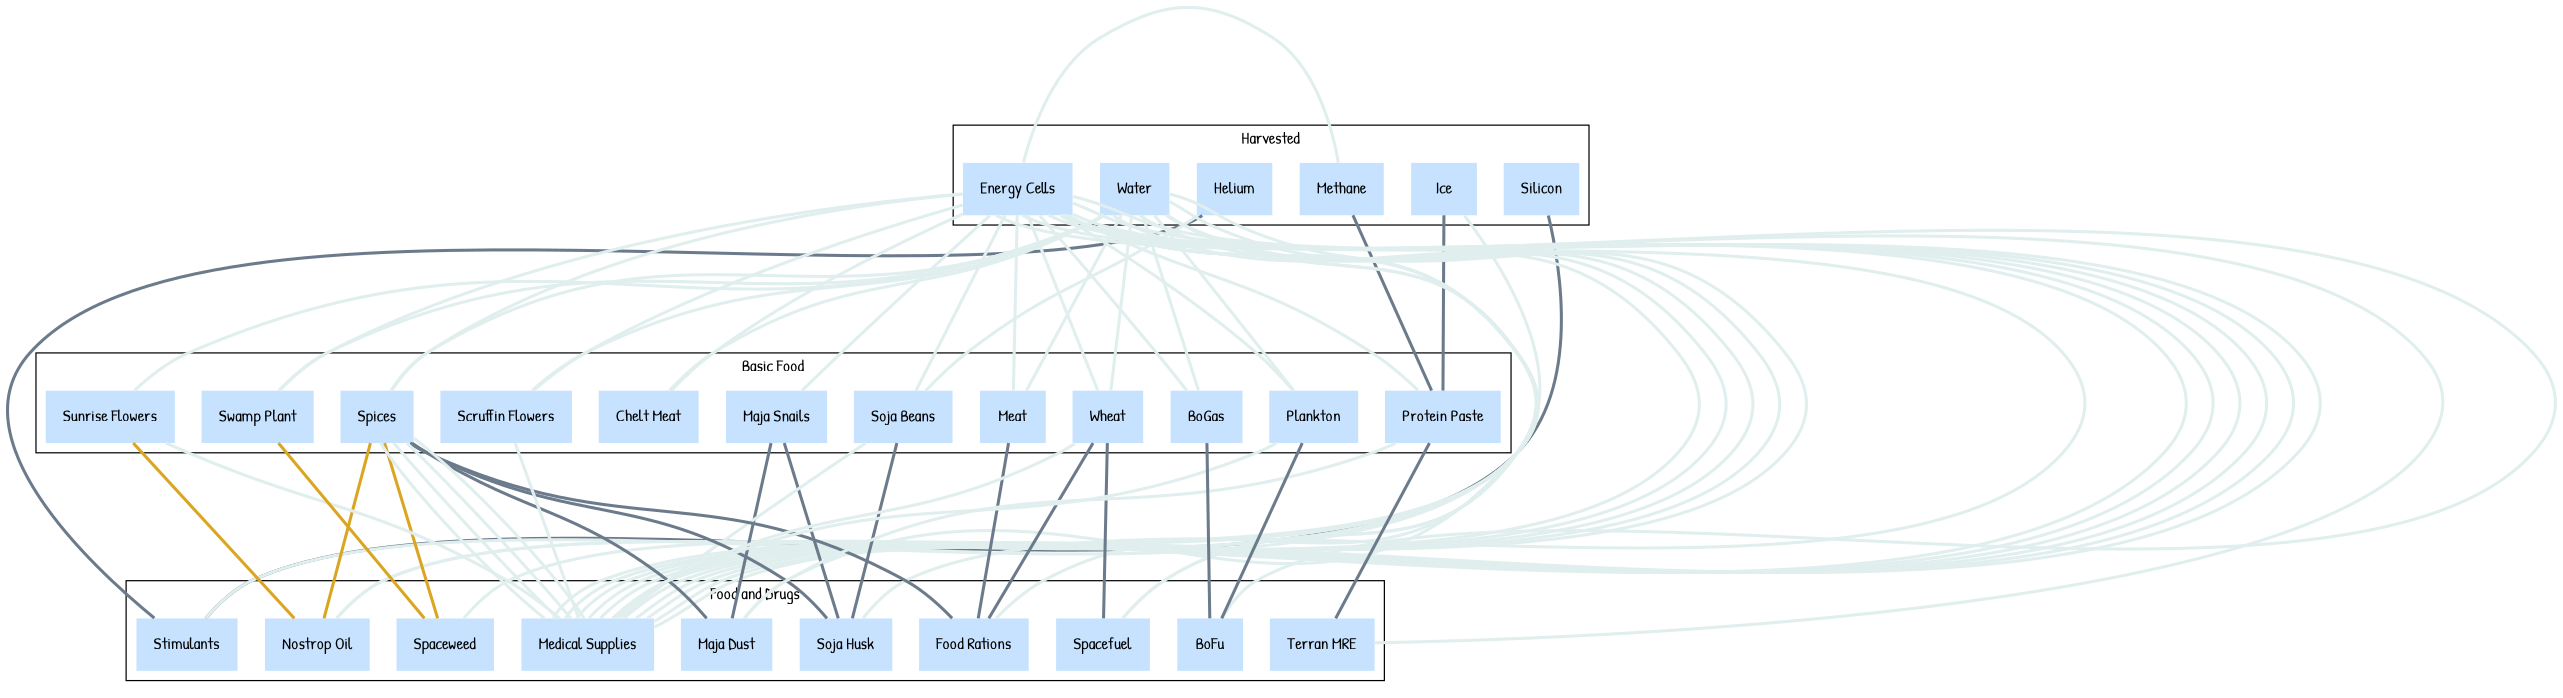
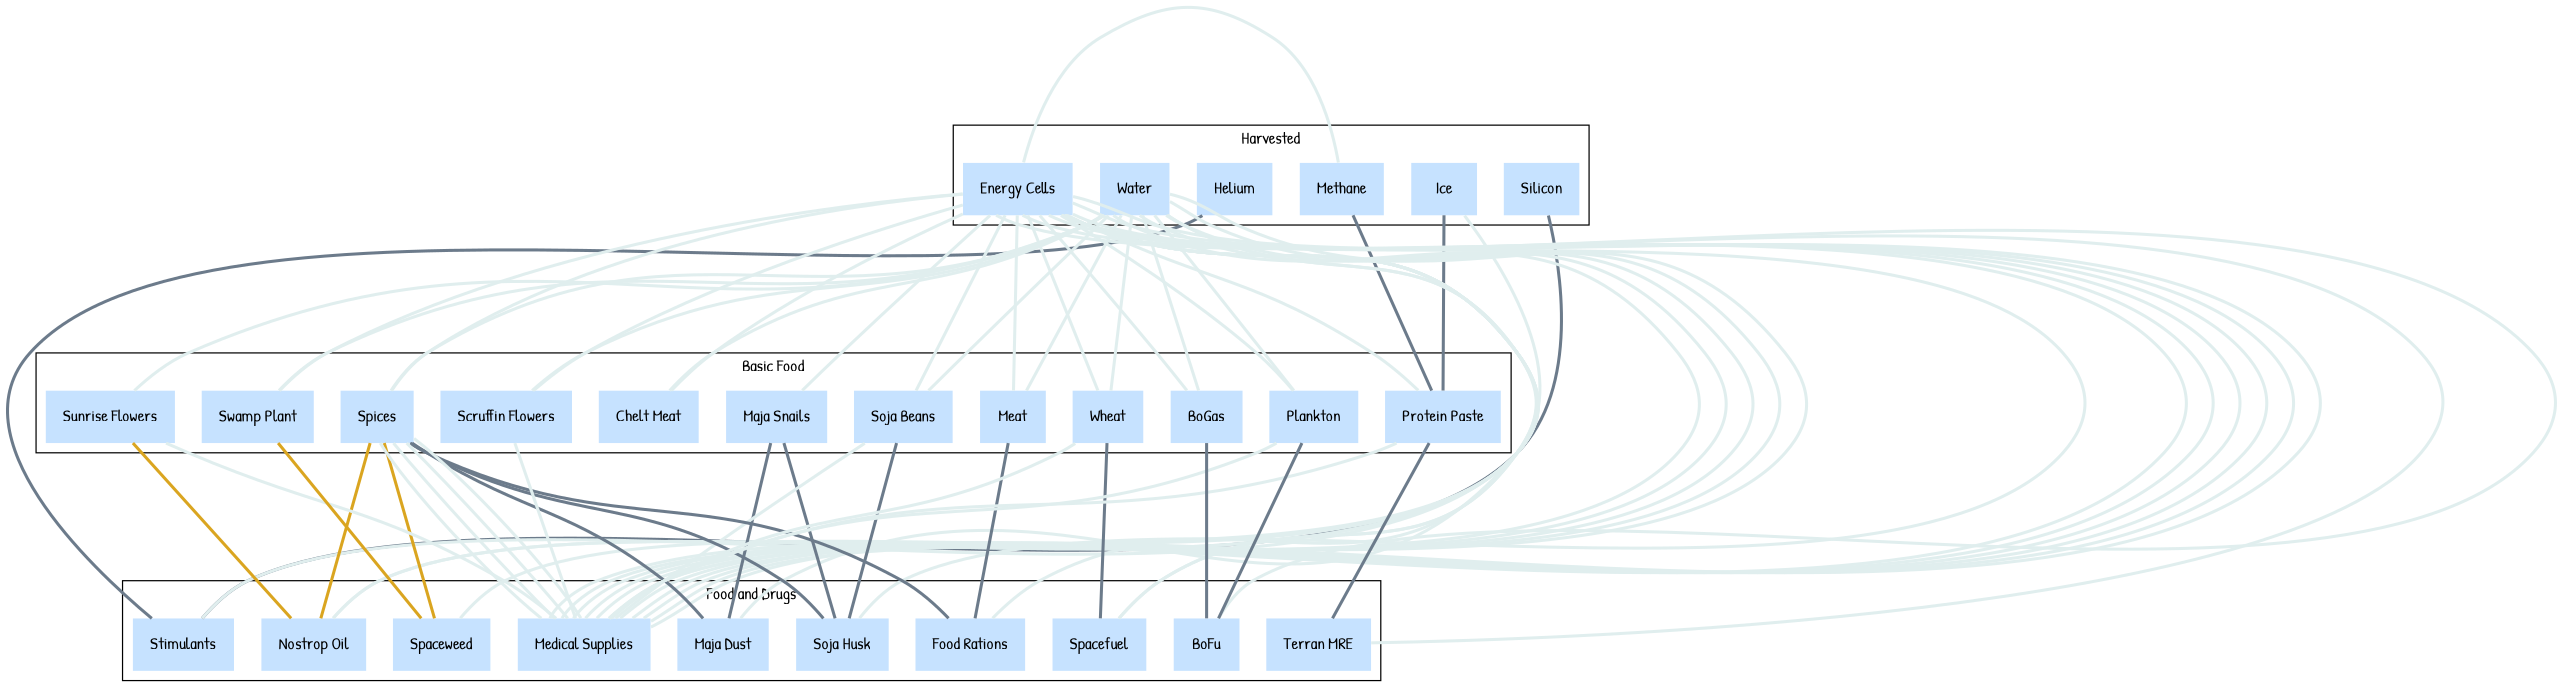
(1049, 298) -> (1027, 294)
(1145, 497) -> (1138, 499)
(1044, 526) -> none
